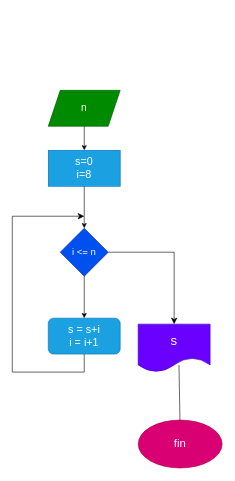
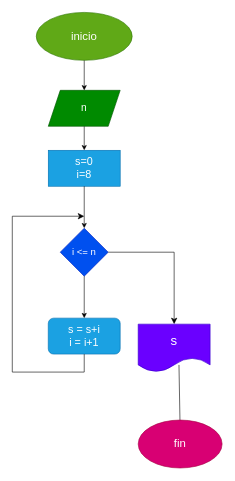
none -> (84, 36)
none -> (84, 84)
